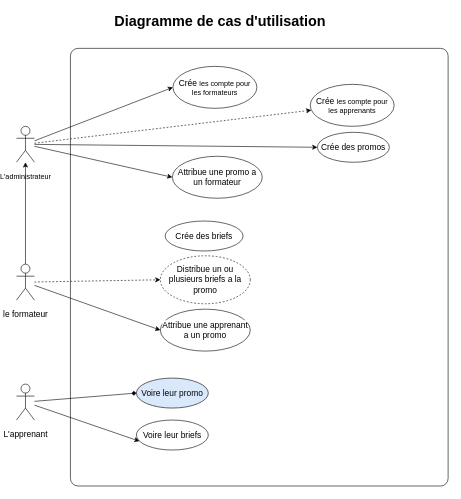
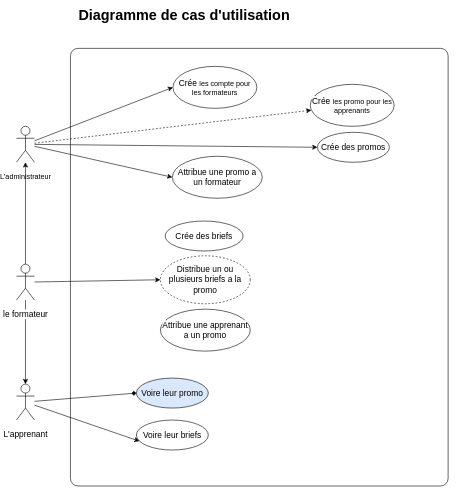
(221, 21) -> (185, 15)
(353, 105) -> (353, 105)
(96, 281) -> (96, 281)
(96, 307) -> (26, 340)
